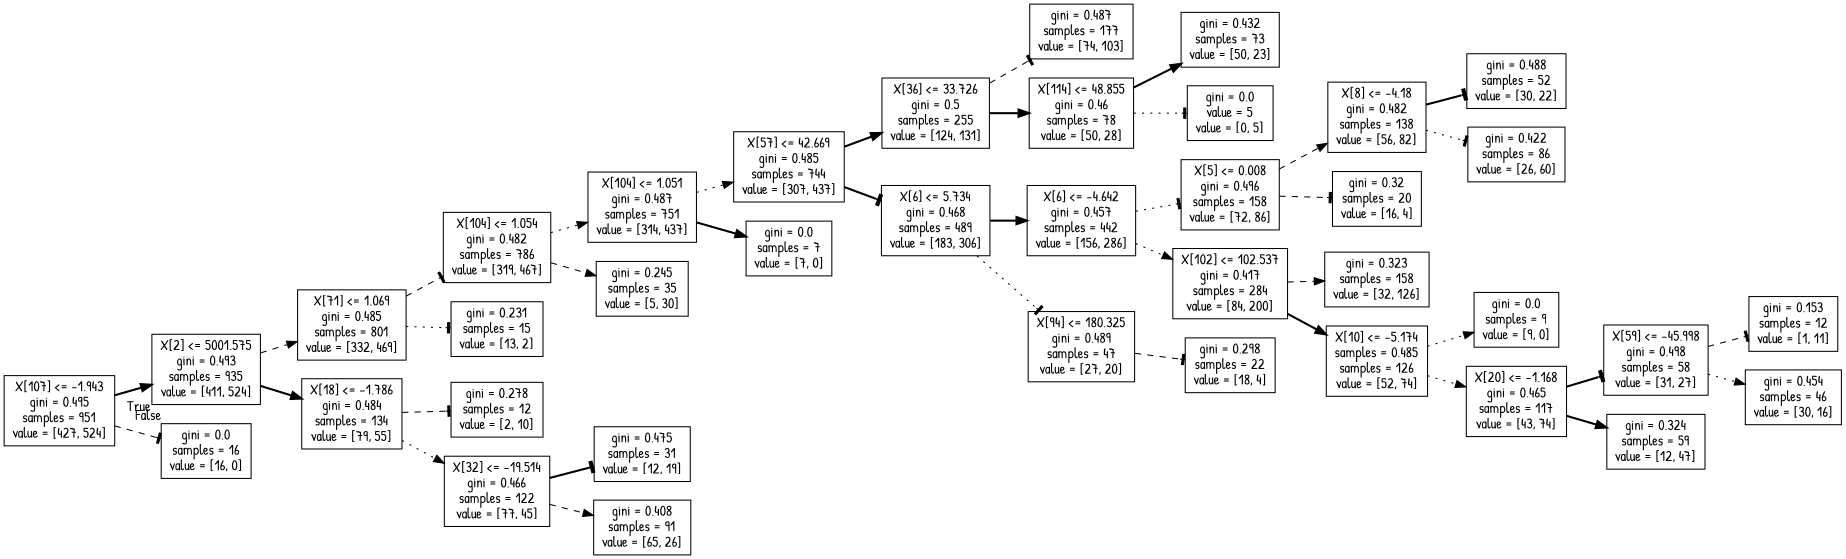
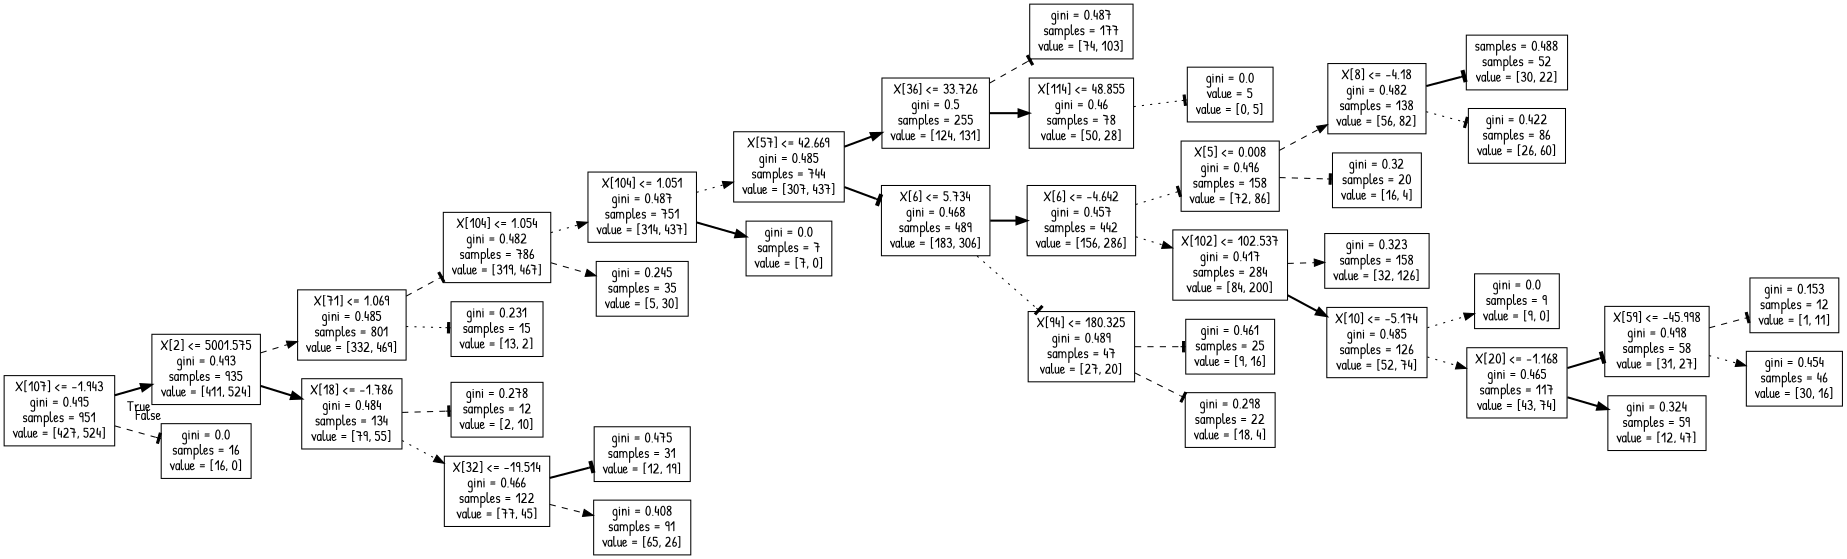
(1230, 40) -> none
(1516, 81) -> (1517, 63)
none -> (1230, 347)
(1377, 361) -> (1377, 343)
